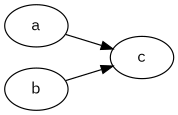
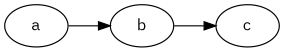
(84, 40) -> (83, 26)
